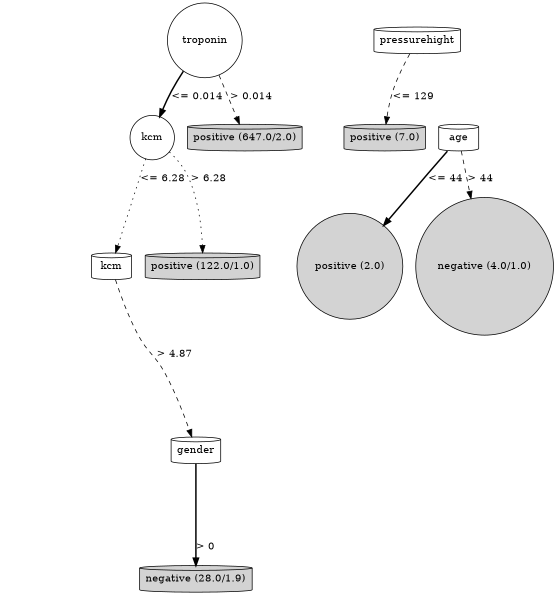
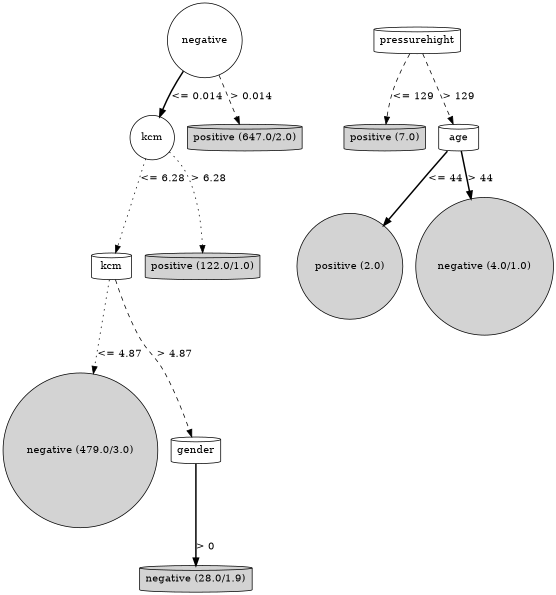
(205, 40) -> (205, 40)
none -> (436, 85)
(465, 171) -> (465, 171)
none -> (80, 450)
